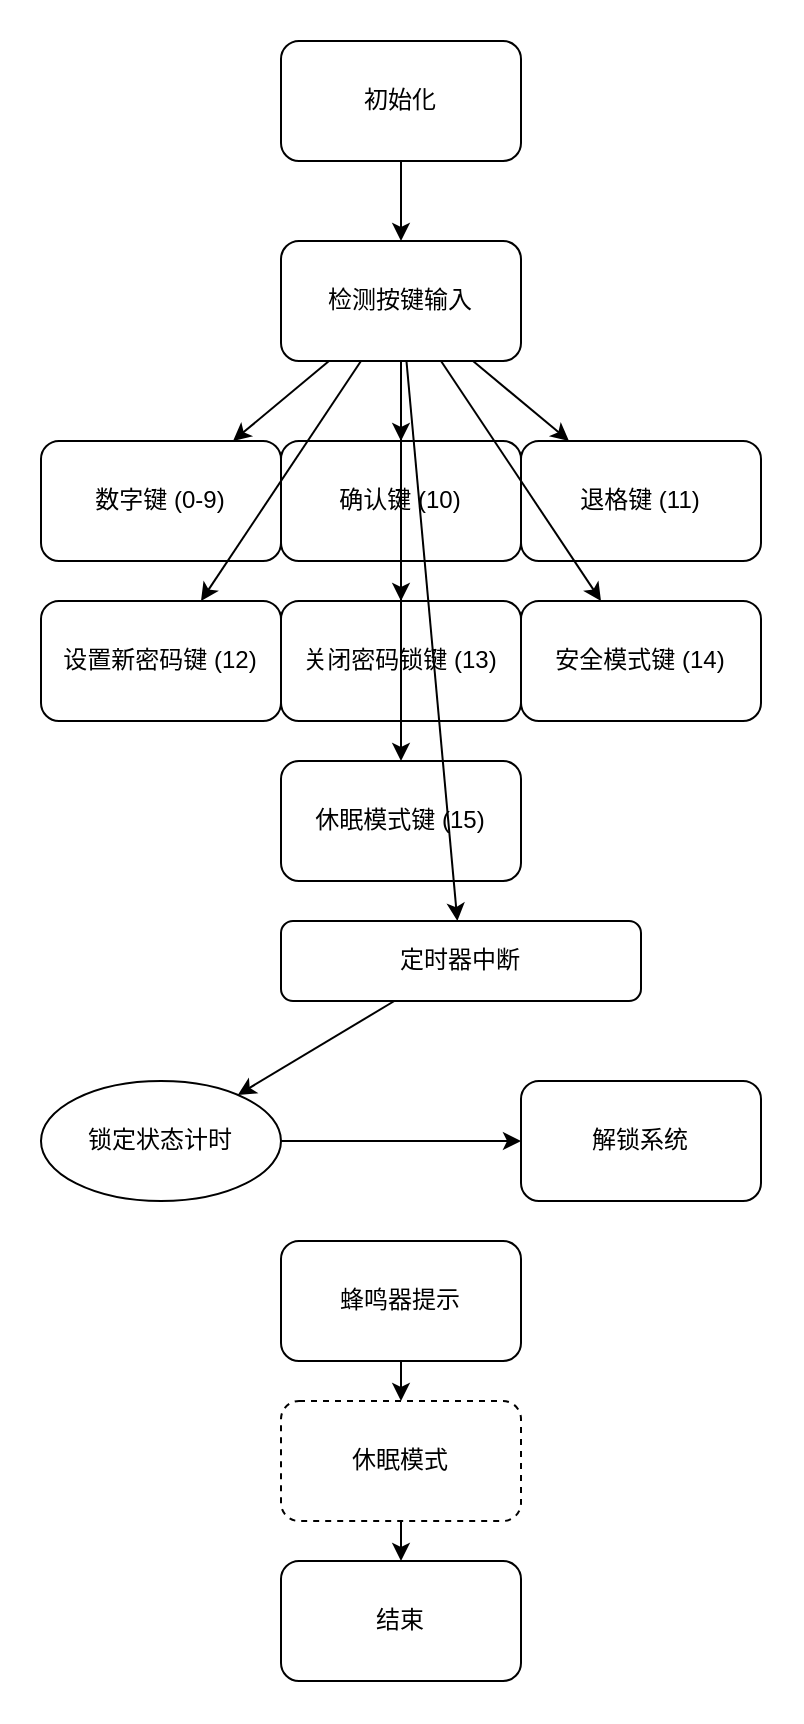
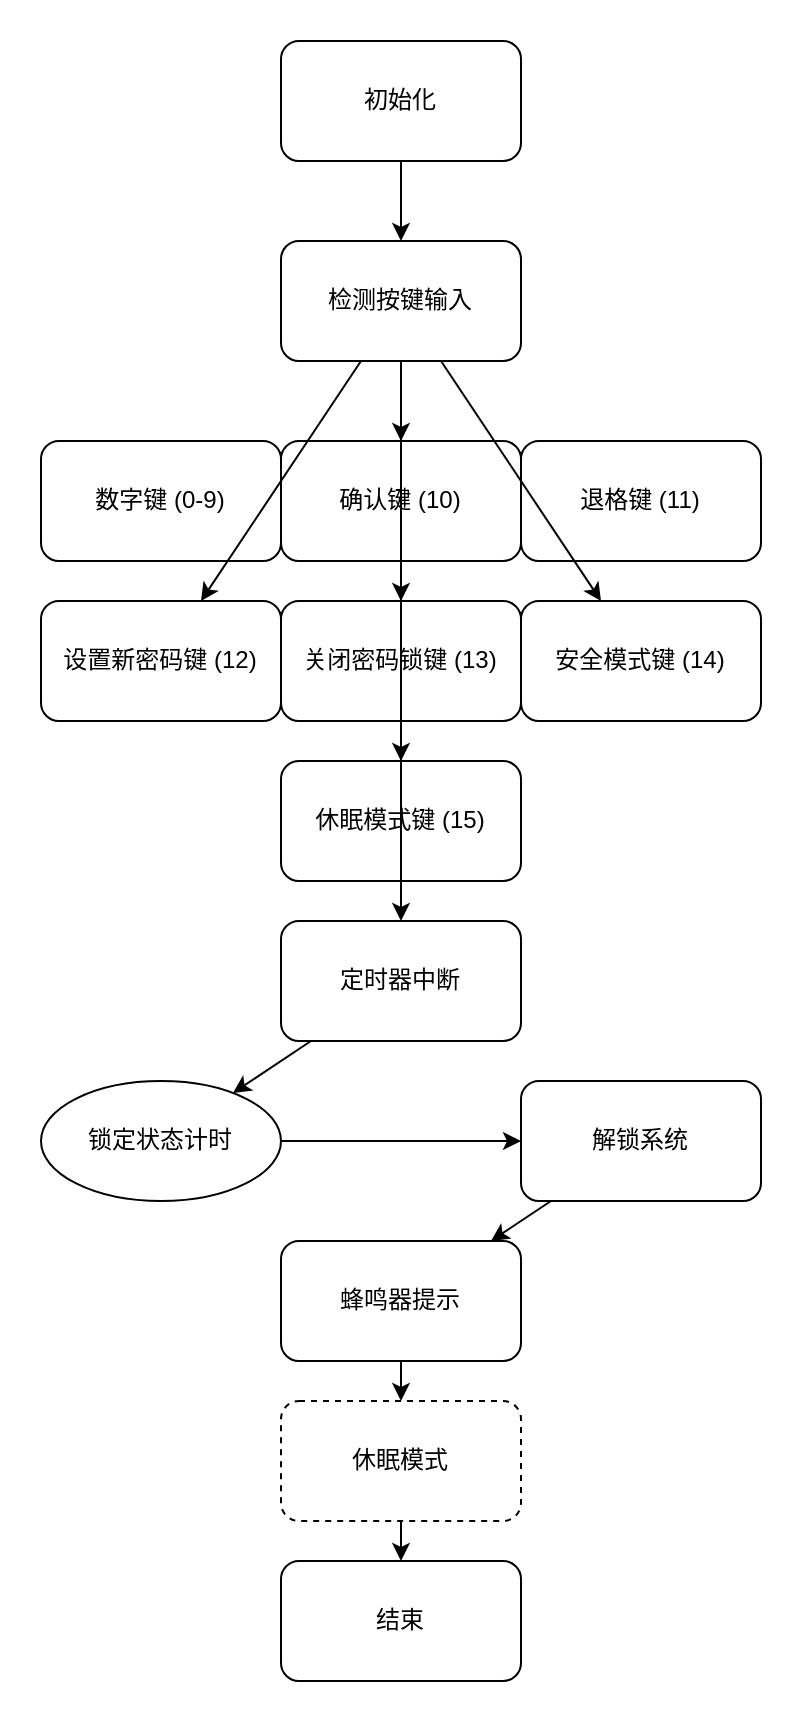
(286, 397) -> none
(516, 397) -> none
(461, 961) -> (401, 981)
none -> (527, 1217)
